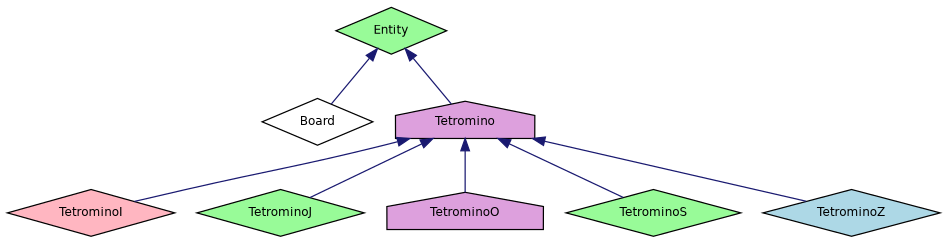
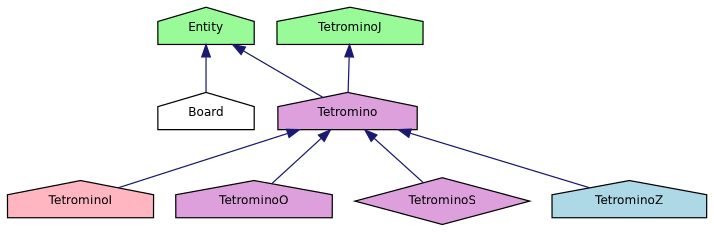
(391, 31) -> (206, 28)
(317, 122) -> (206, 113)
(366, 171) -> (349, 75)
(91, 213) -> (81, 201)
(281, 213) -> (350, 28)
(653, 213) -> (442, 201)
(852, 213) -> (629, 201)
